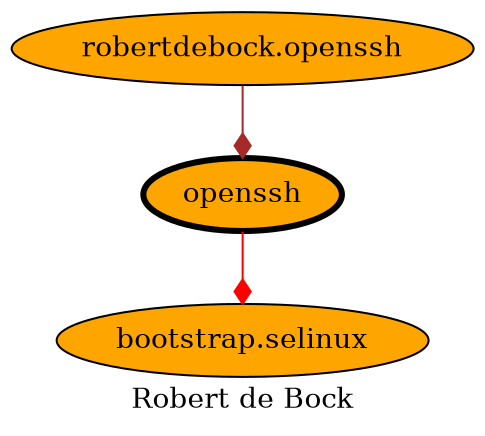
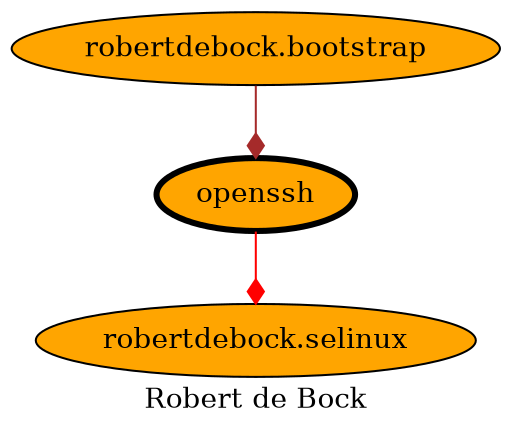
(243, 49) -> (256, 49)
(243, 340) -> (256, 340)
